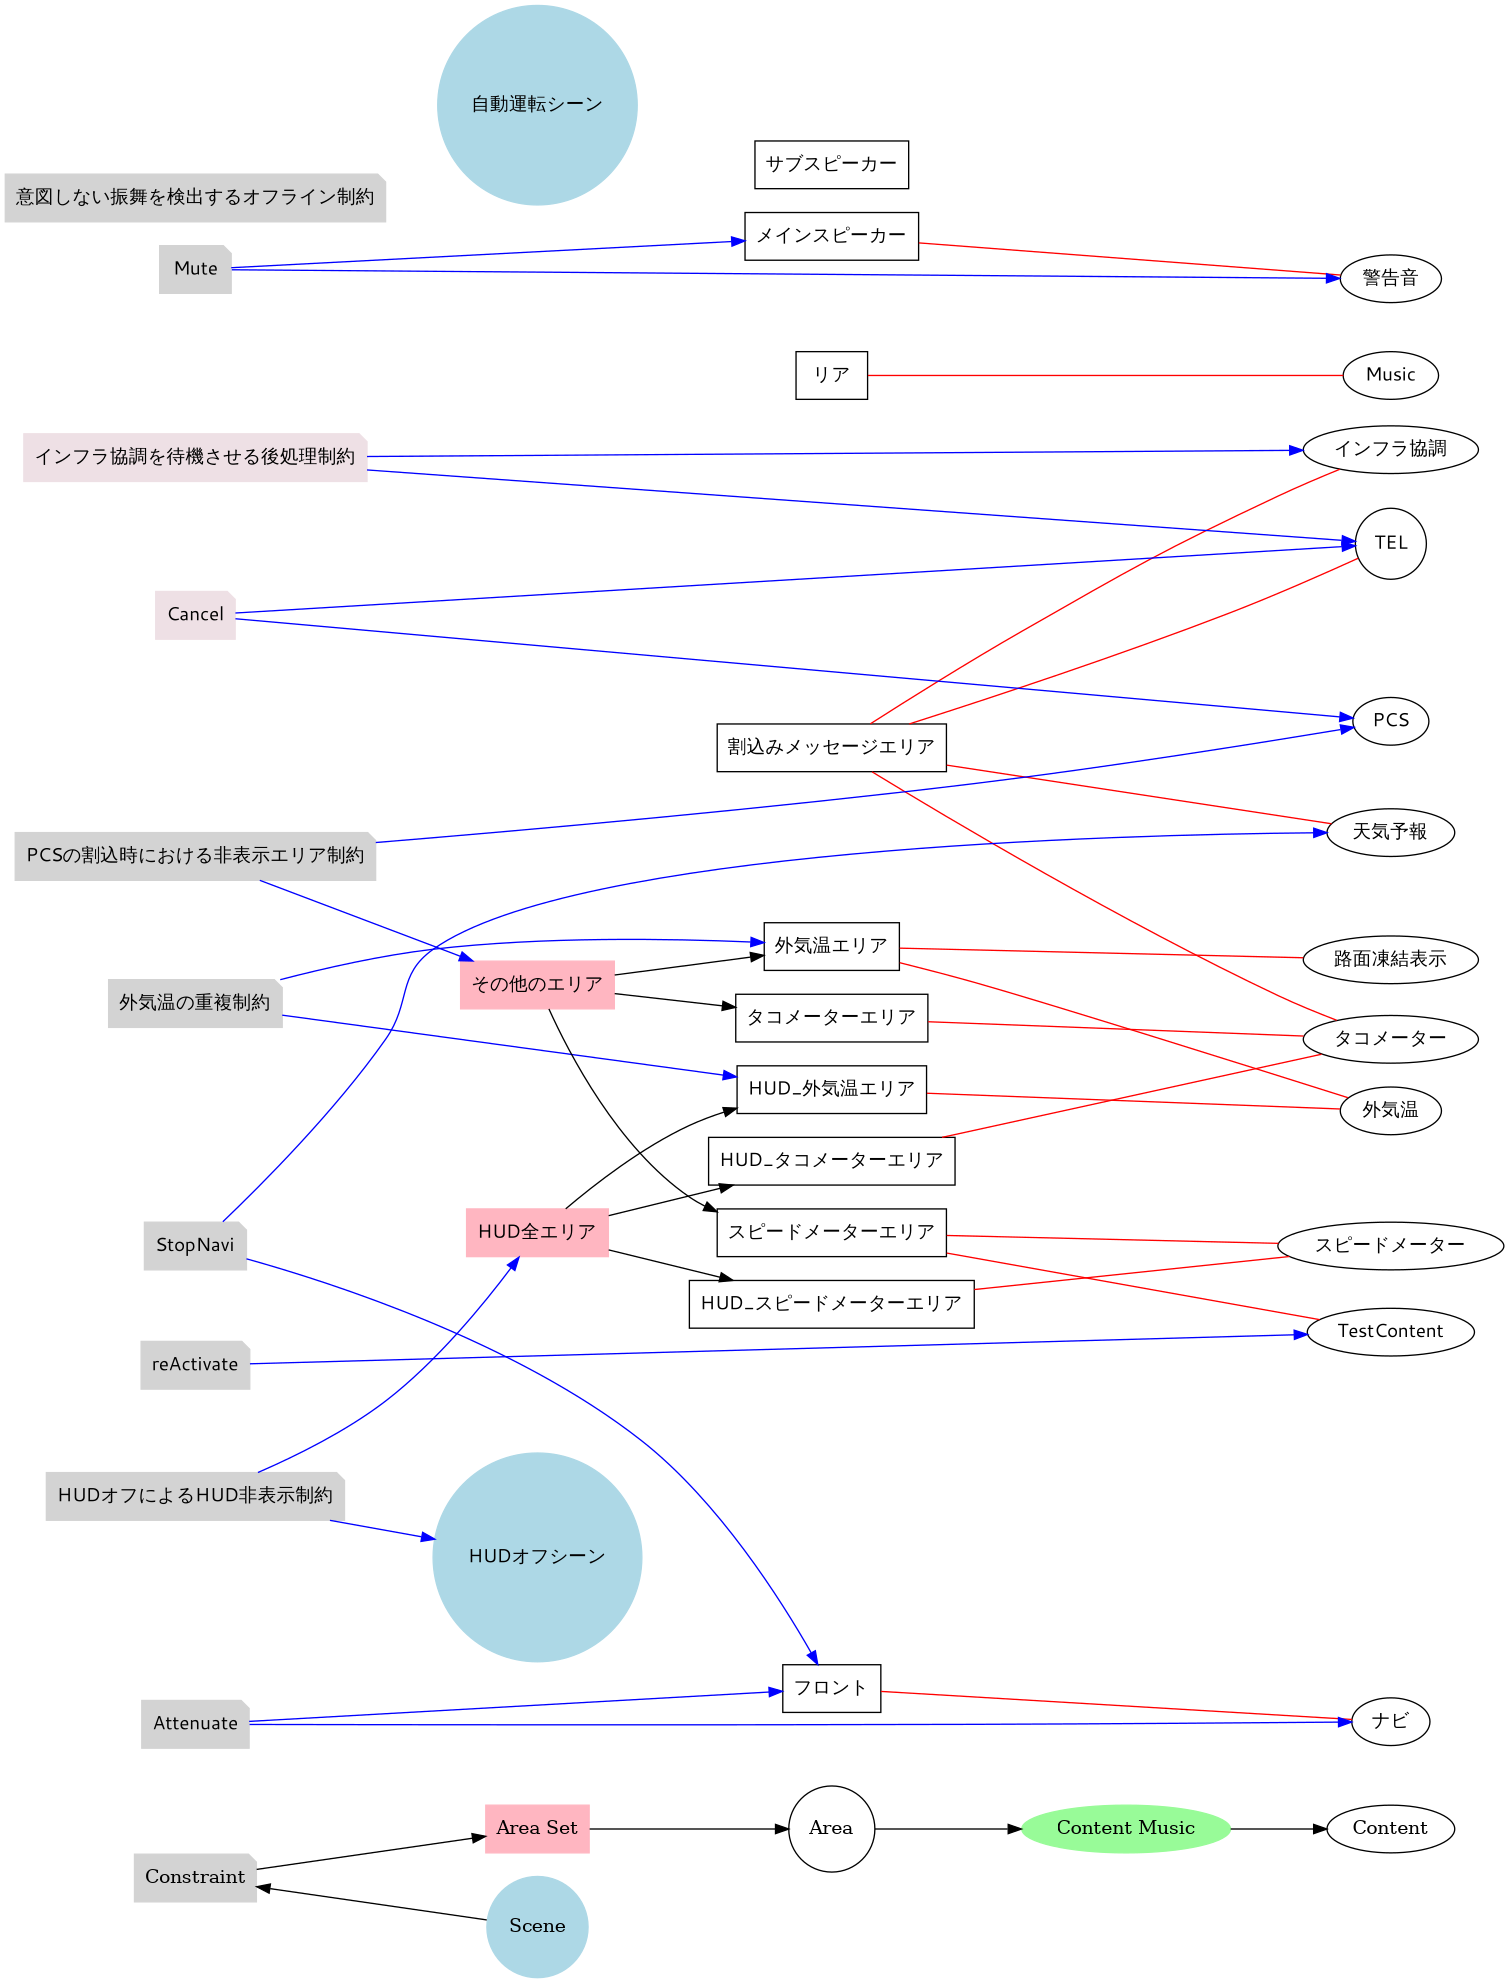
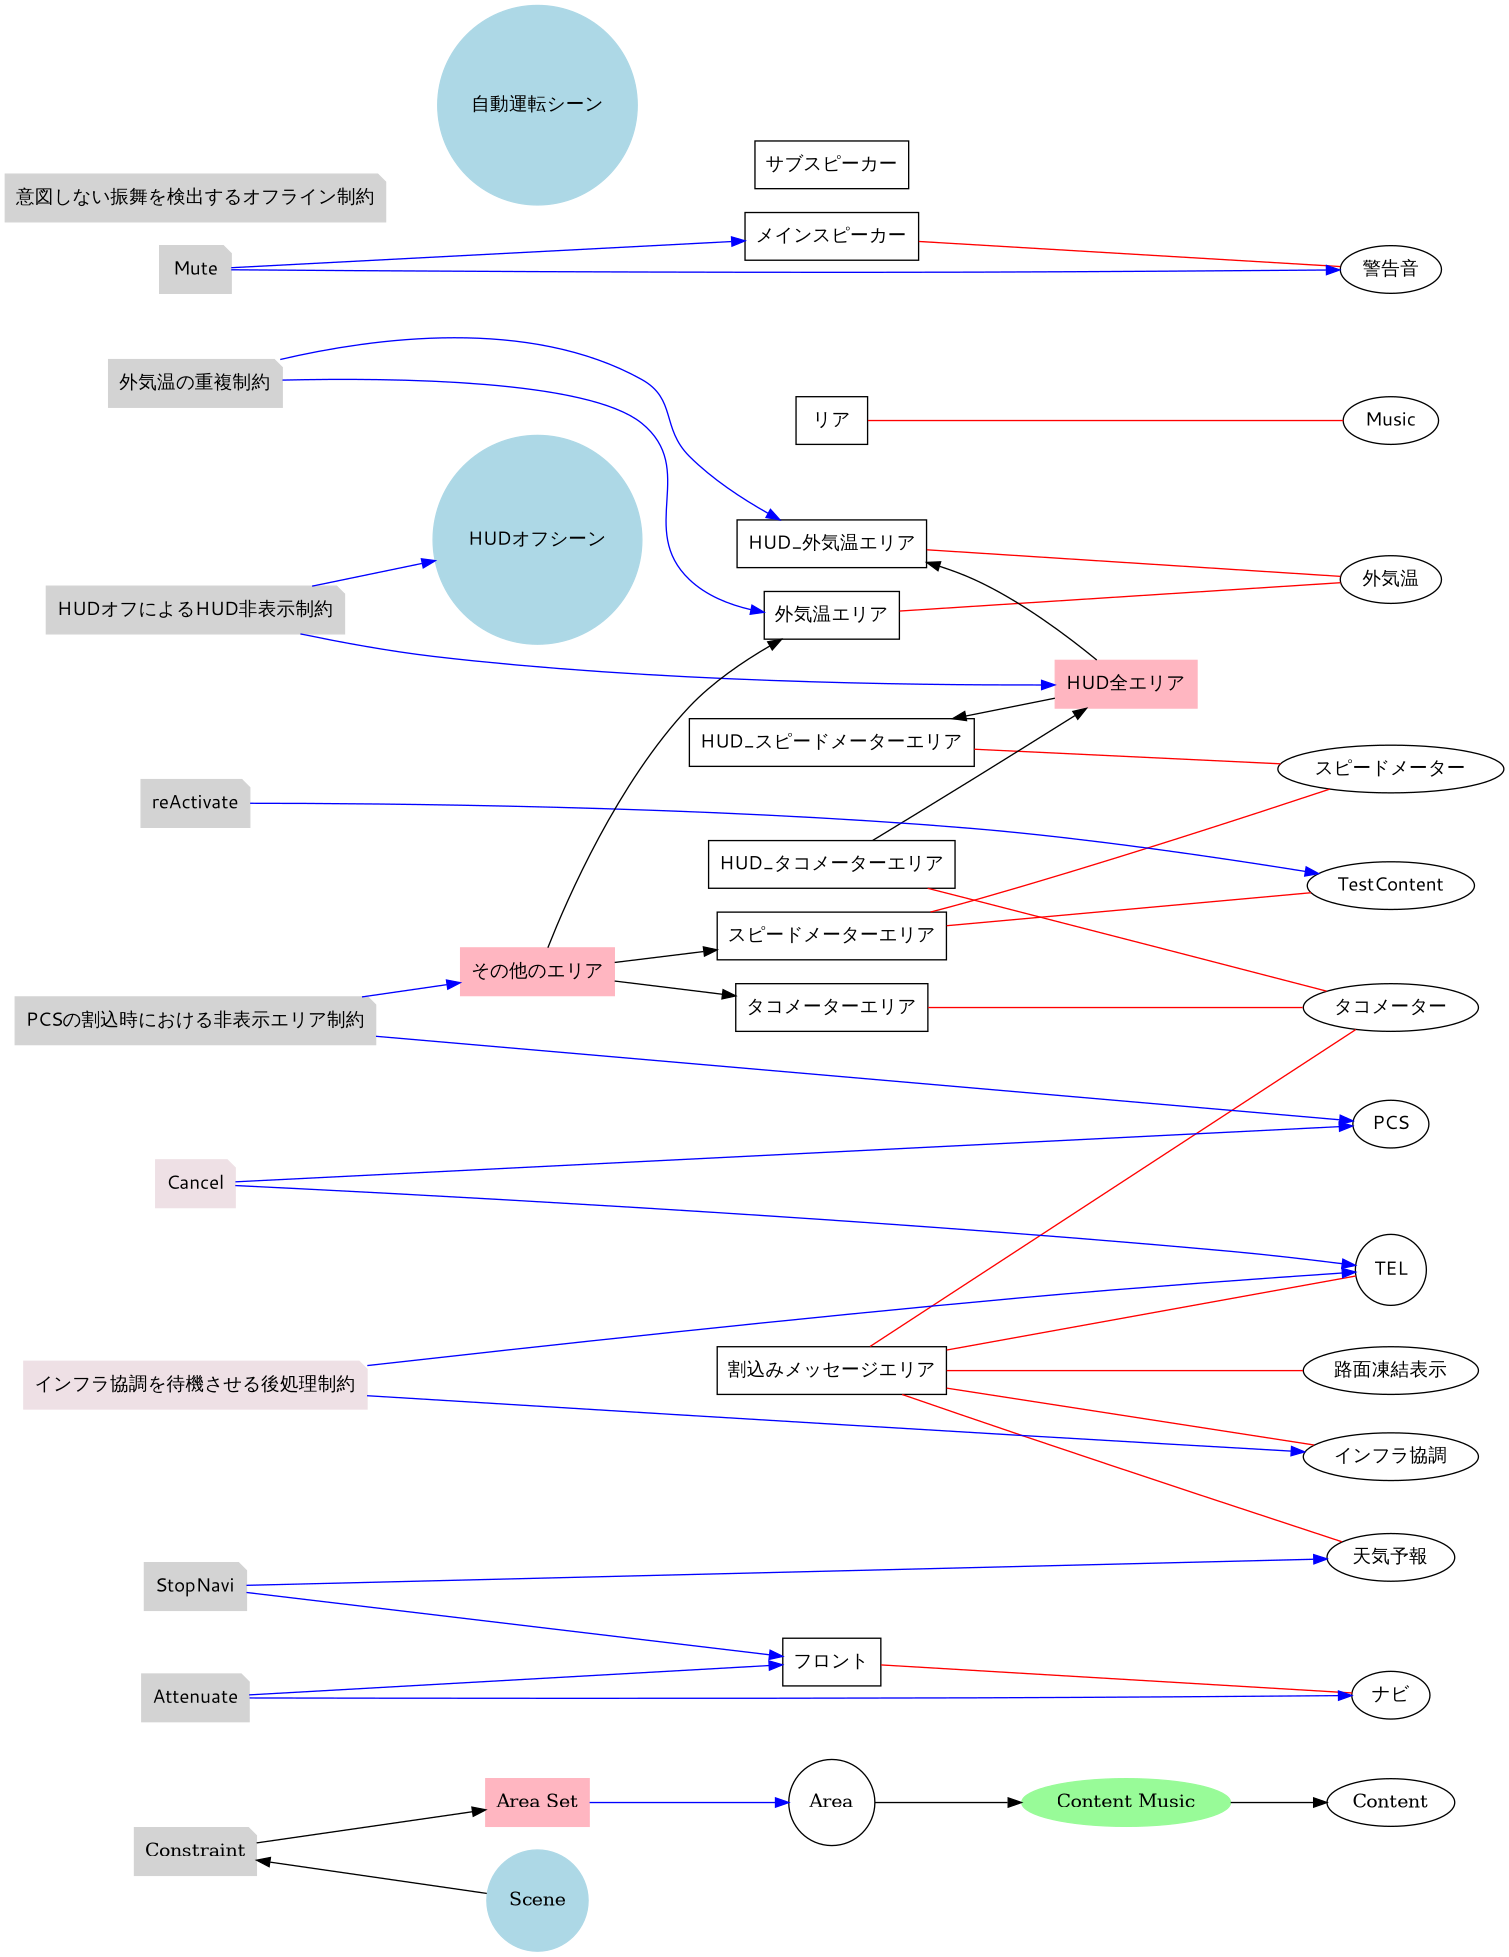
(1102, 953) -> (1125, 1371)
(664, 1202) -> (974, 778)
(683, 1829) -> (683, 1802)
